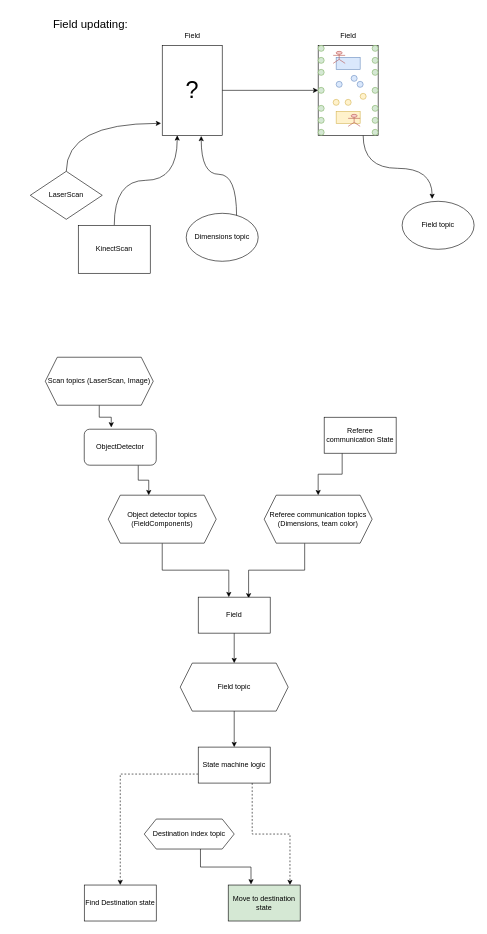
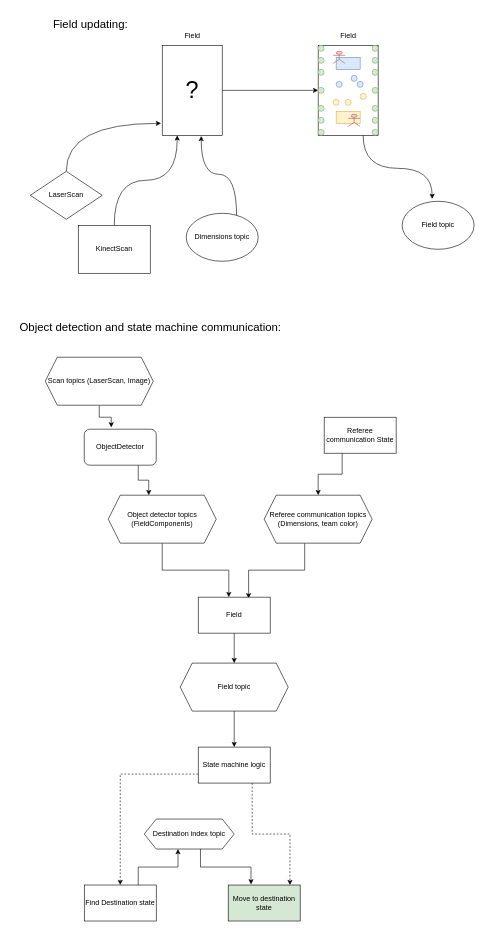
none -> (150, 327)
none -> (178, 867)
